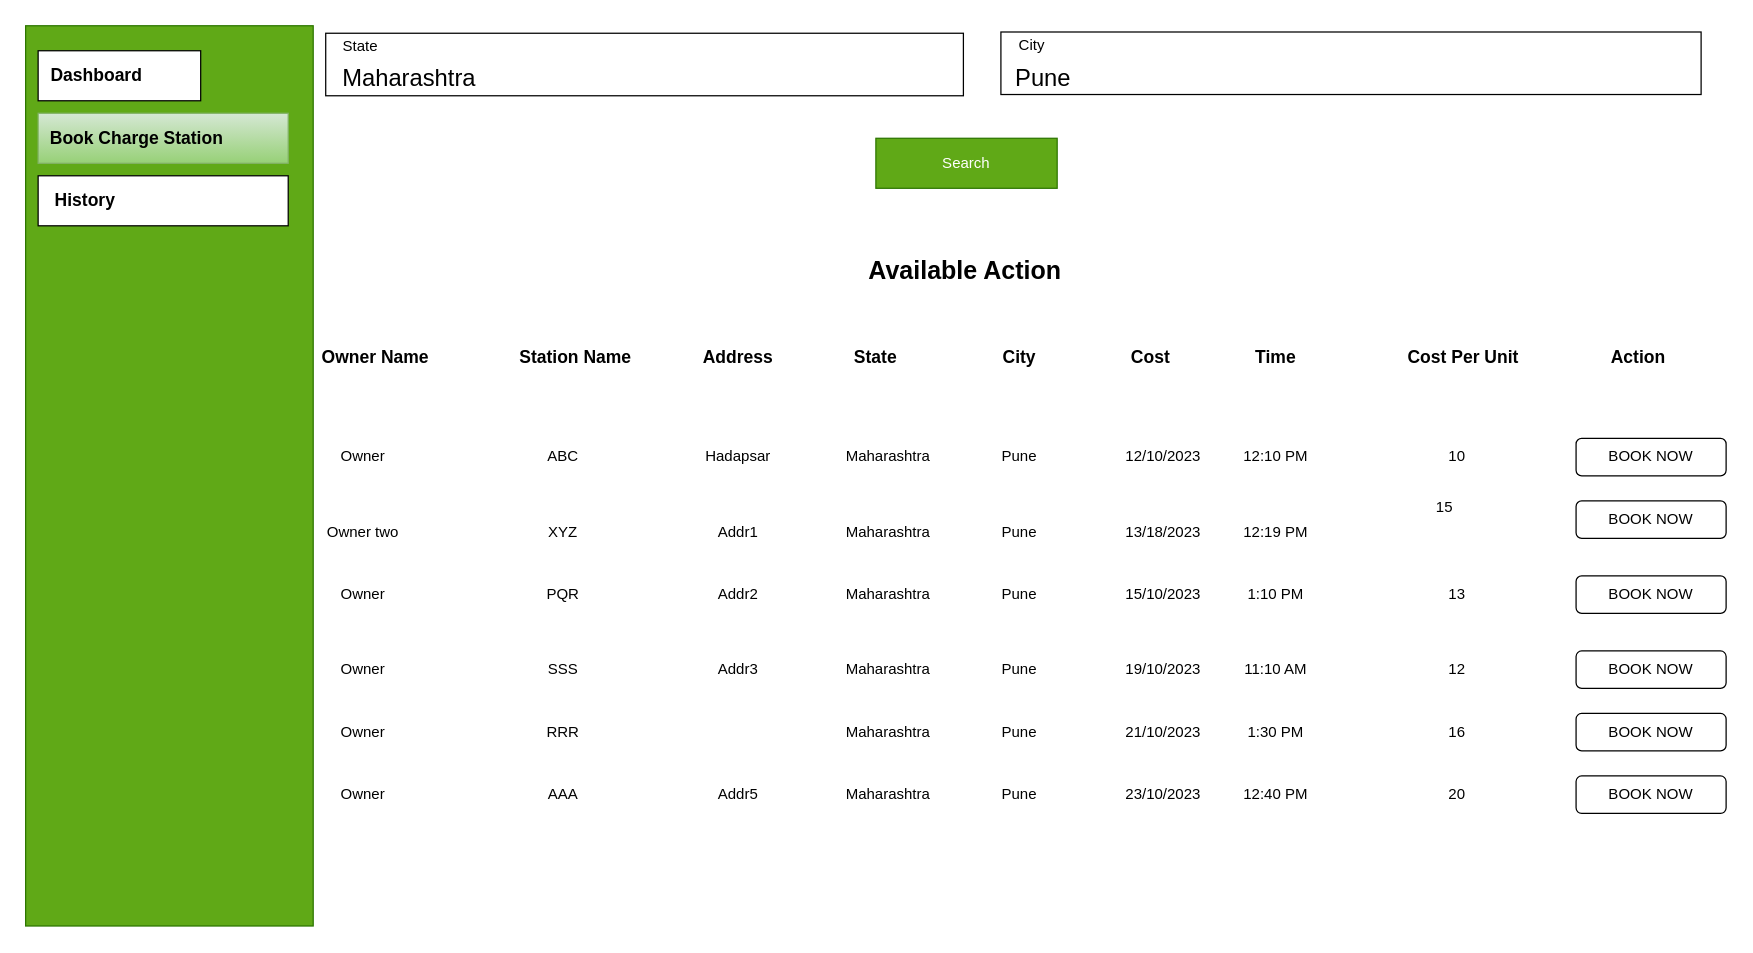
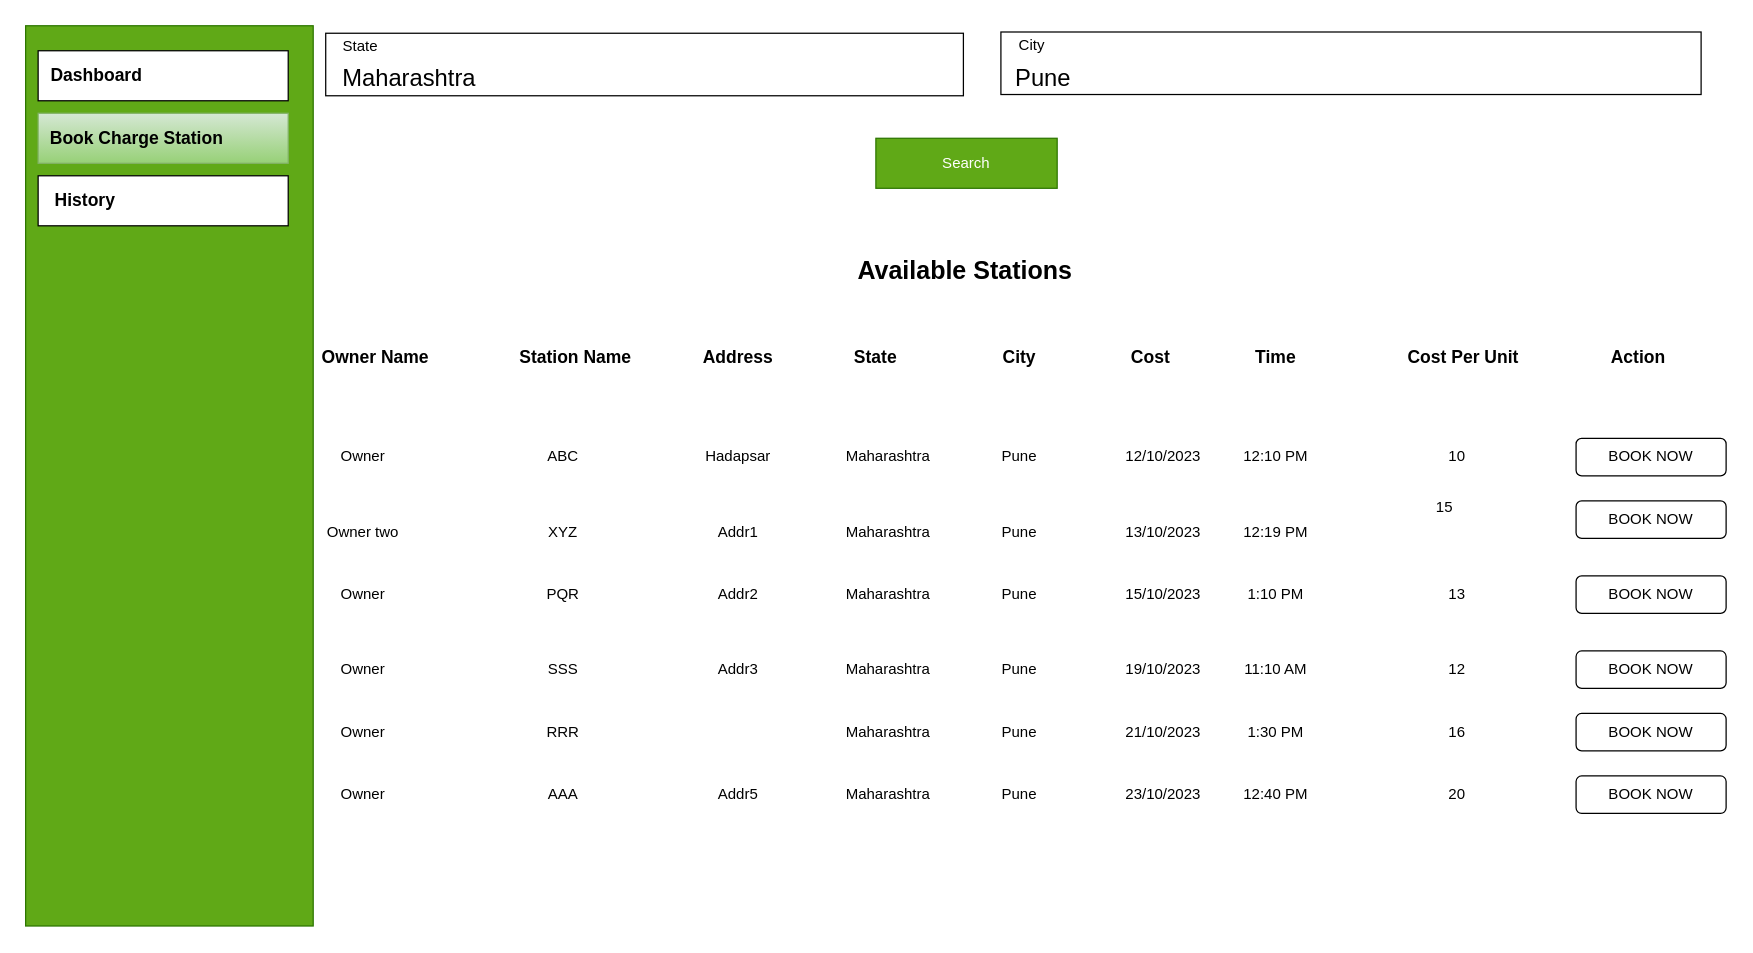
(119, 76) -> (163, 76)
(965, 269) -> (965, 269)
(1163, 532) -> (1163, 532)
